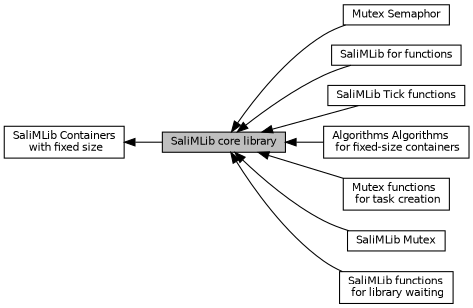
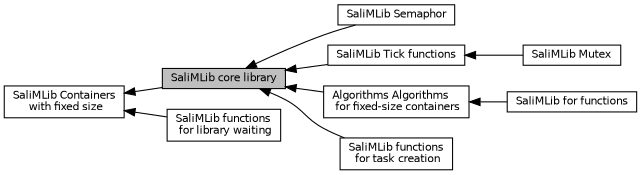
(396, 15) -> (396, 15)
(296, 90) -> (494, 102)
(396, 194) -> (396, 154)
(292, 201) -> (500, 55)
(283, 223) -> (151, 115)
